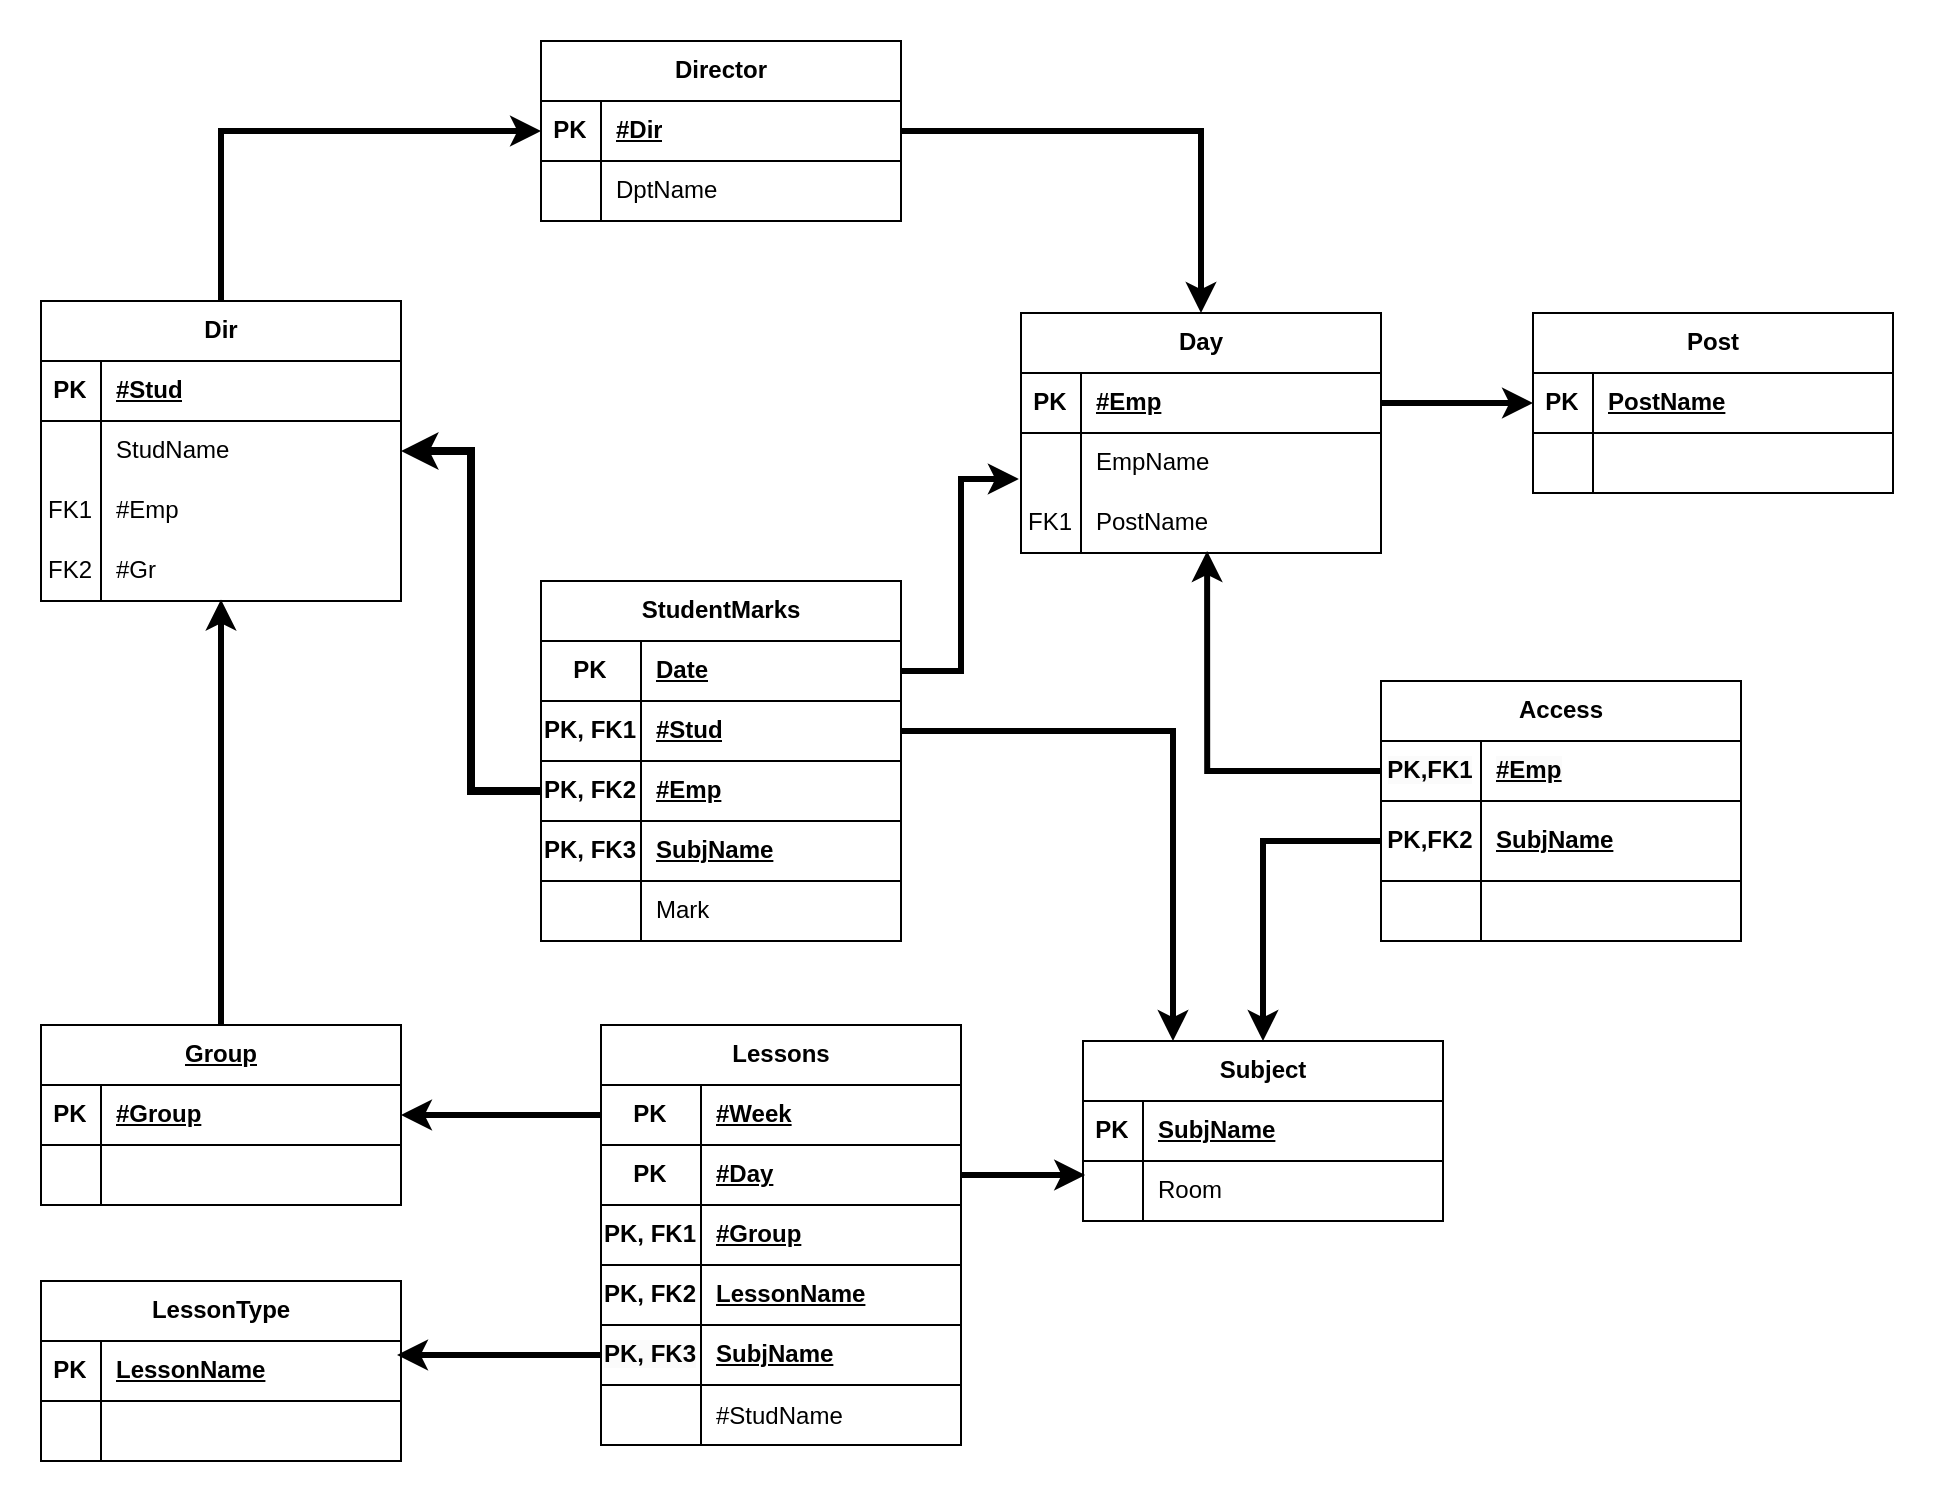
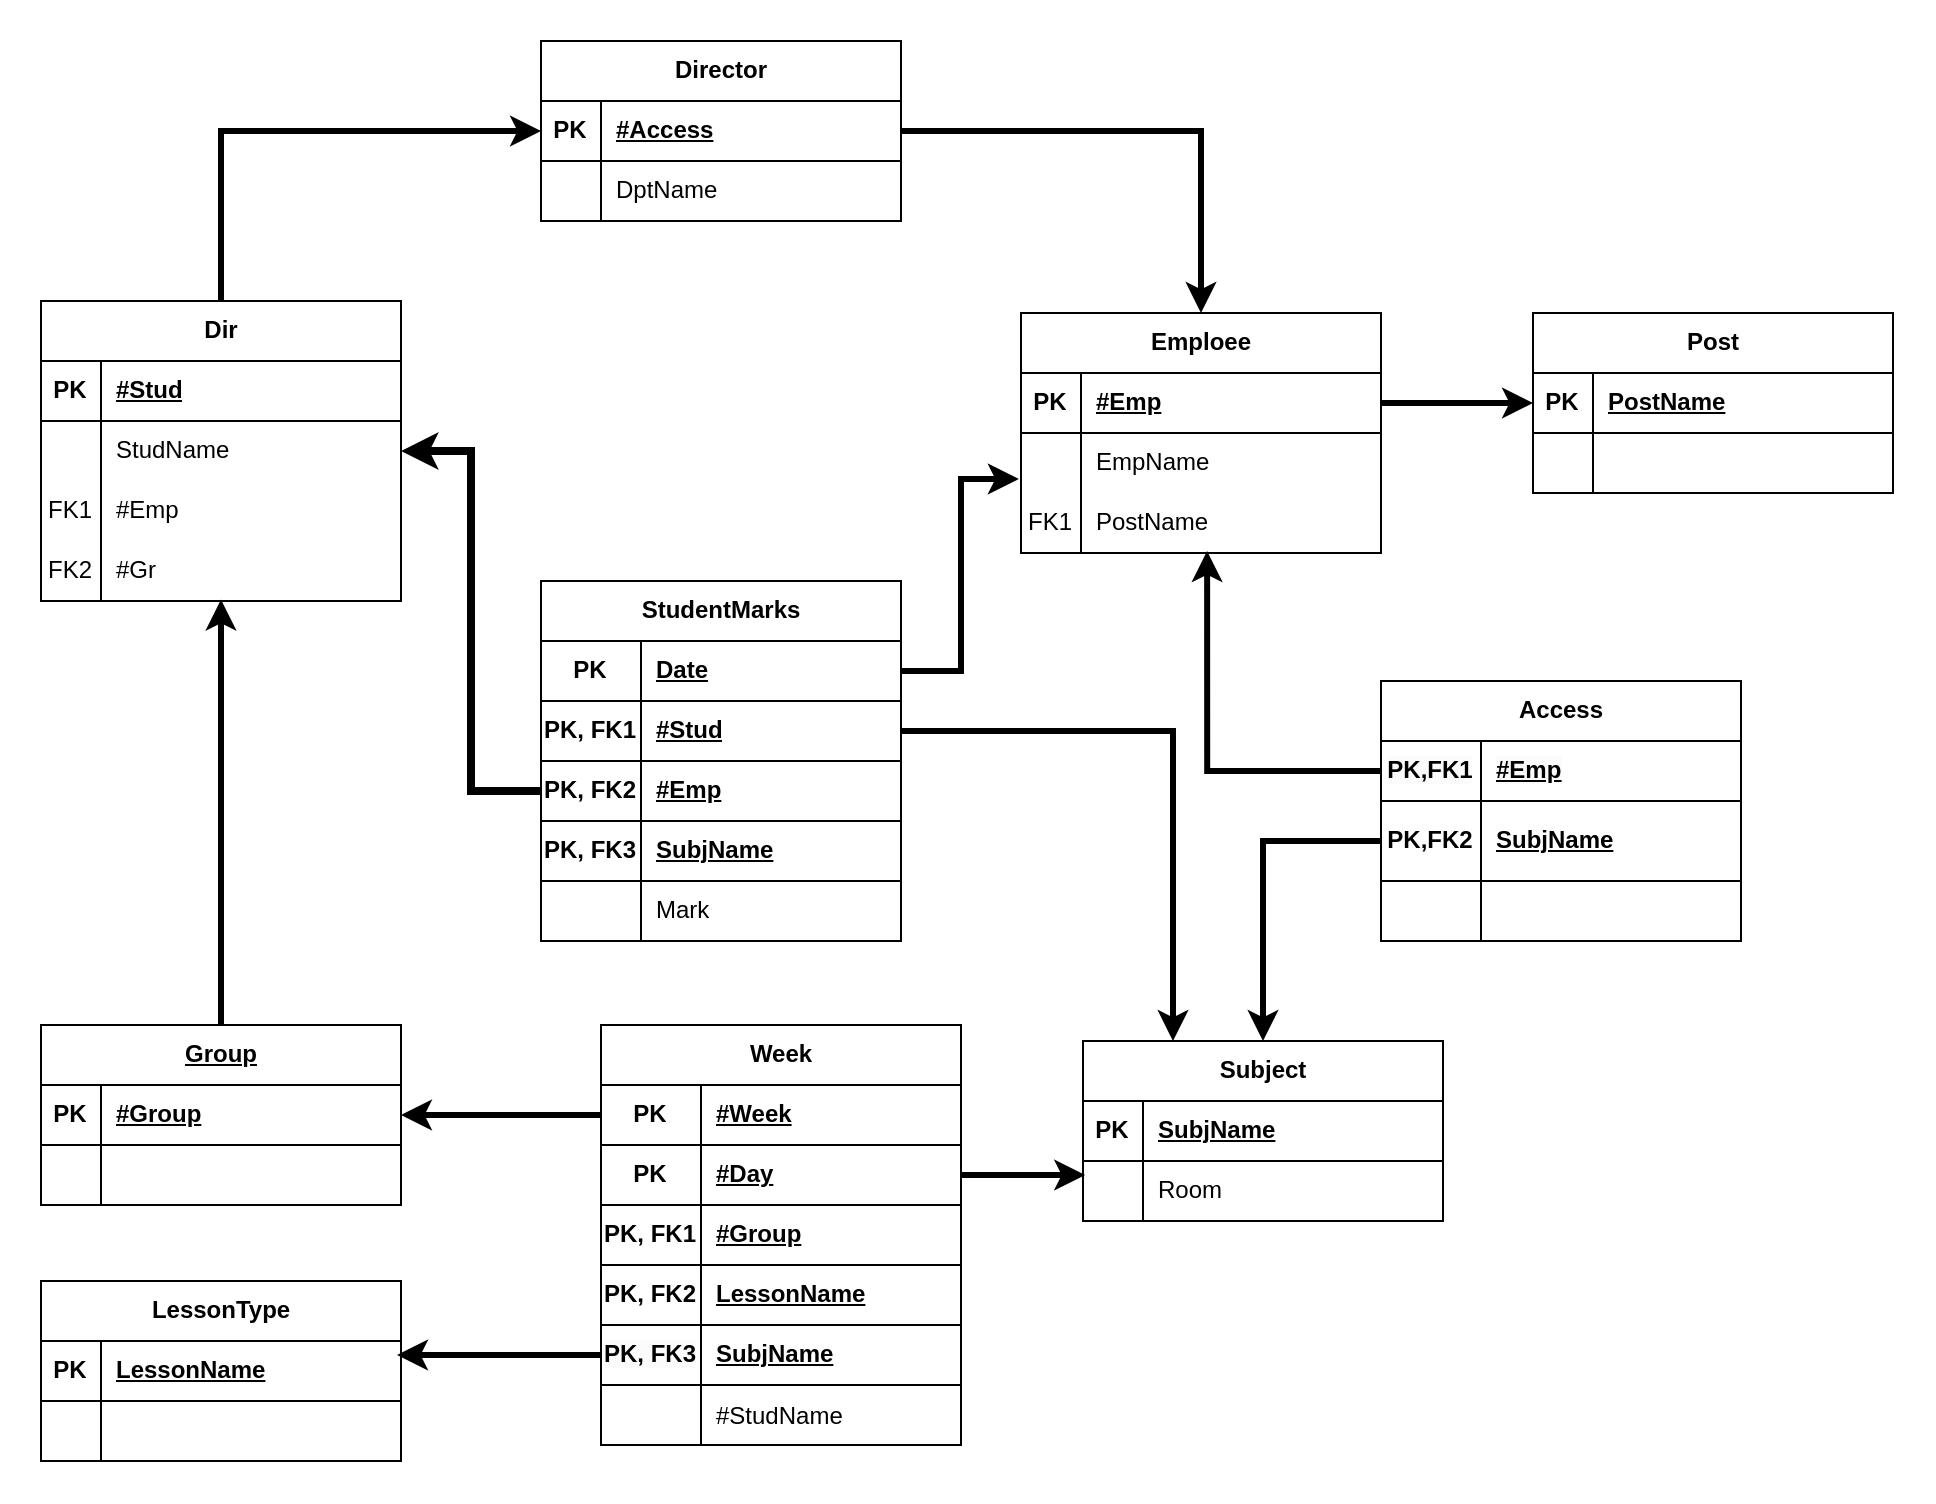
(641, 131) -> (664, 131)
(1202, 343) -> (1202, 343)
(782, 1055) -> (782, 1055)
